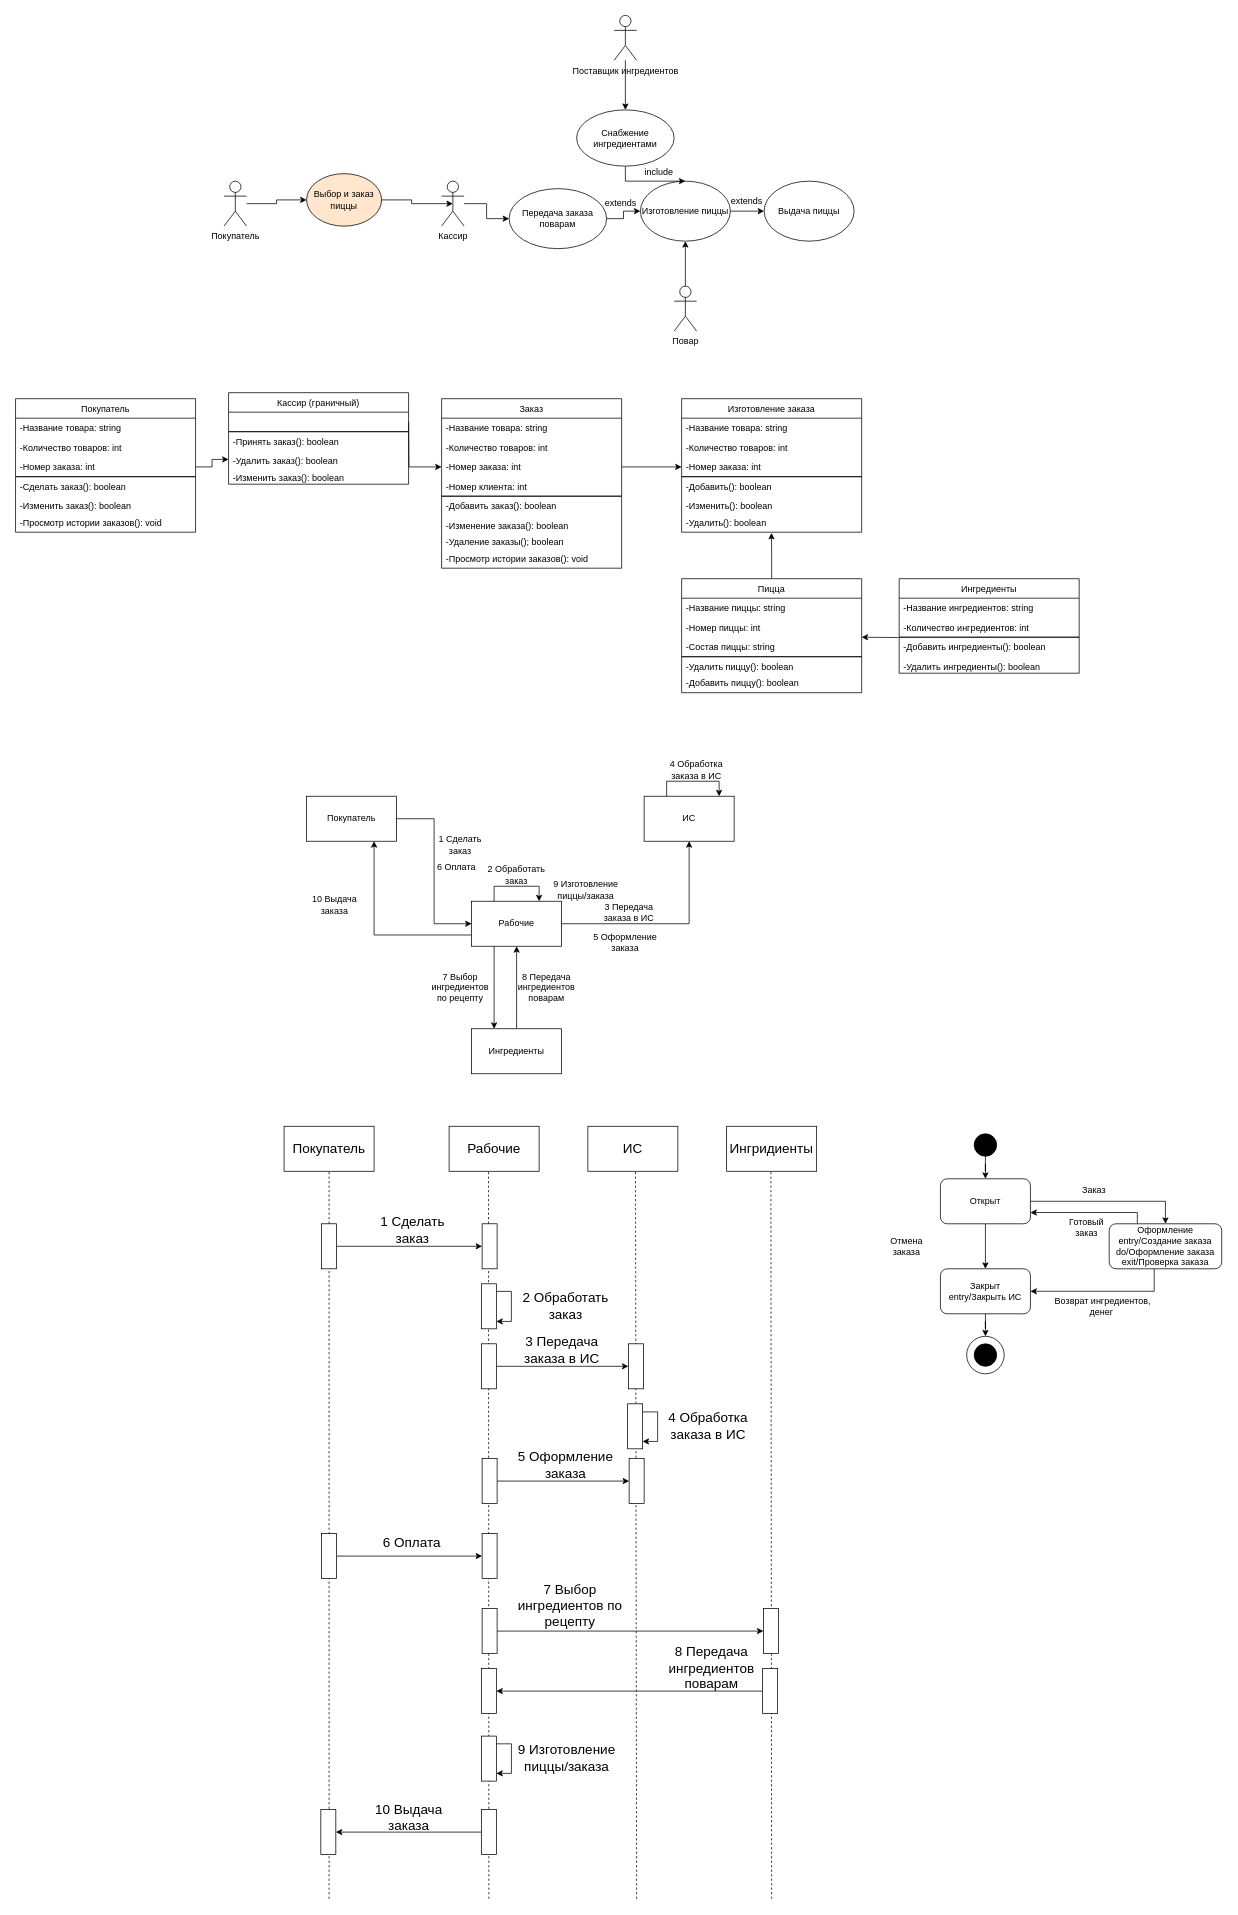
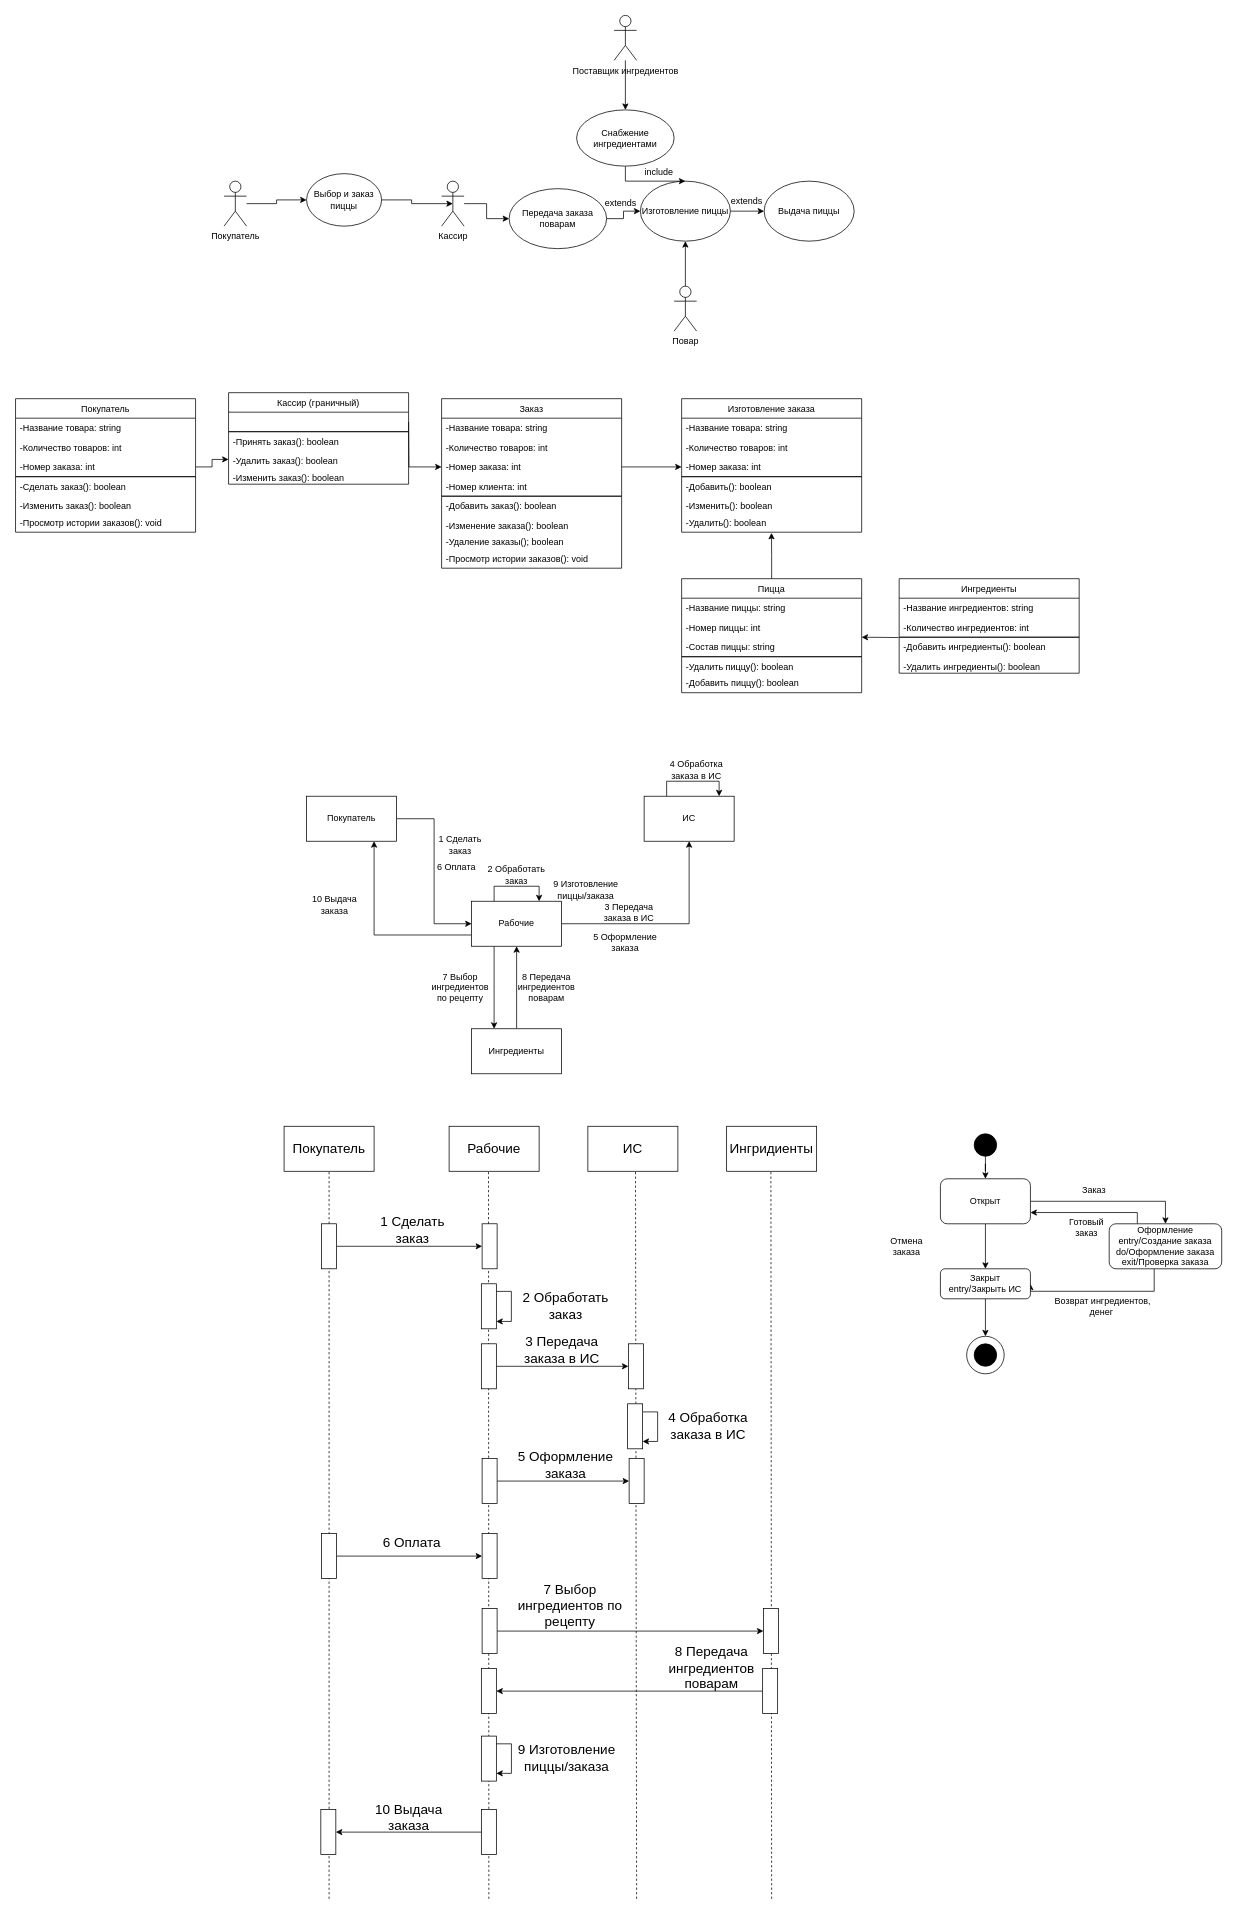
(344, 200) -> (344, 200)
(985, 1291) -> (985, 1284)
